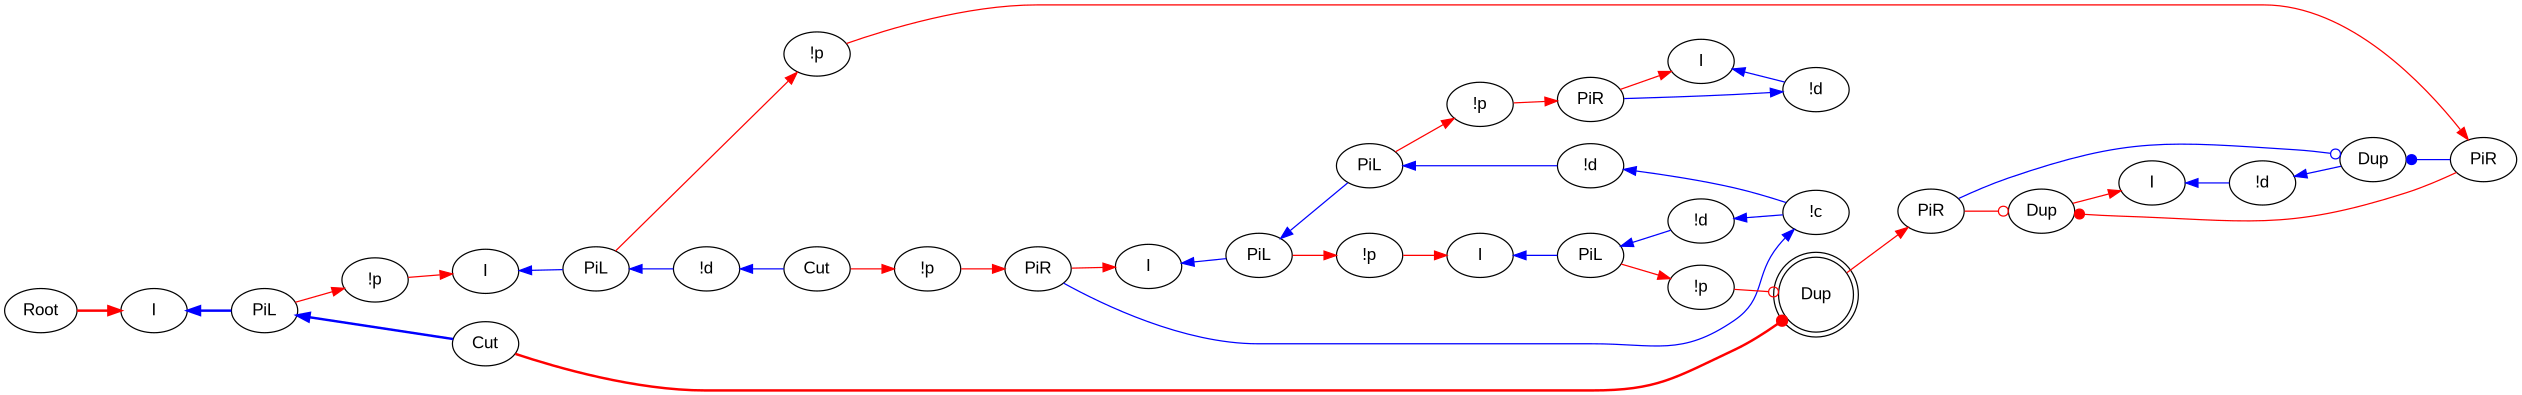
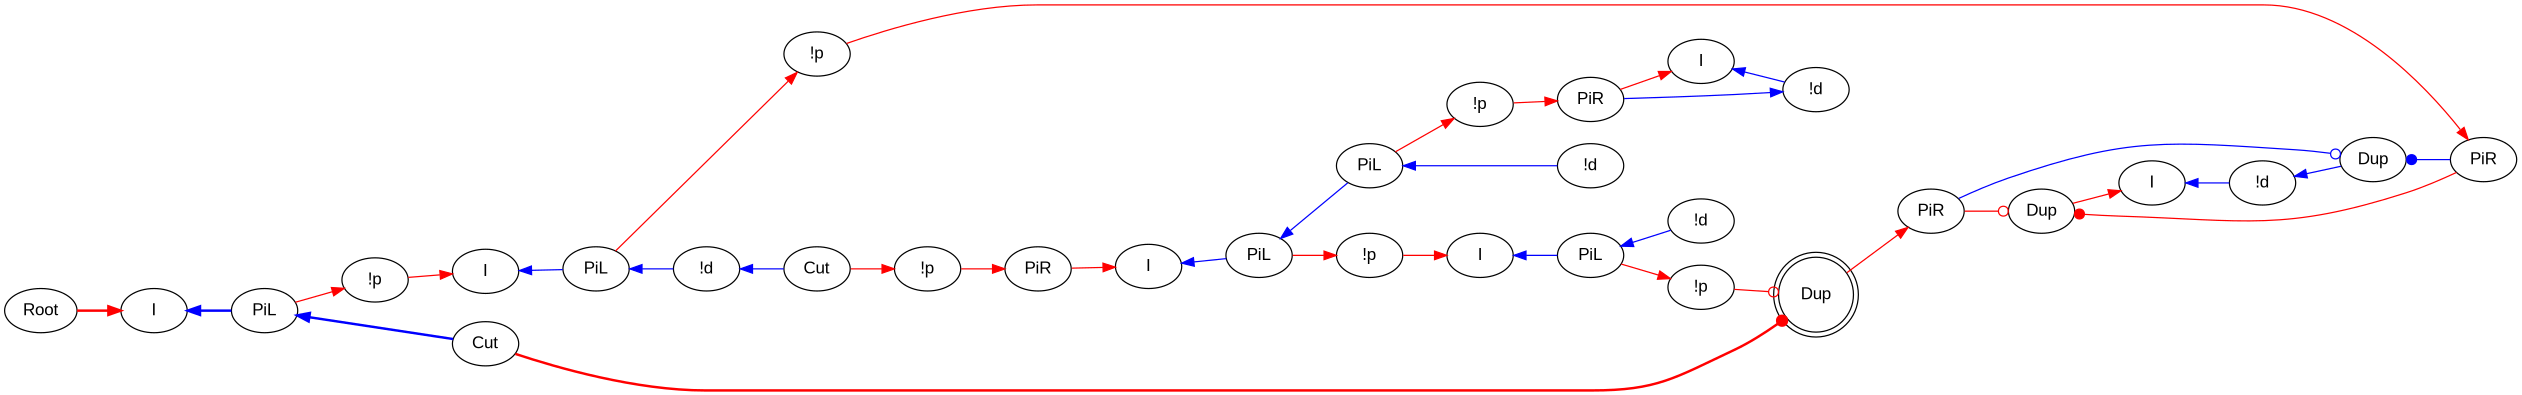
(1816, 212) -> none
